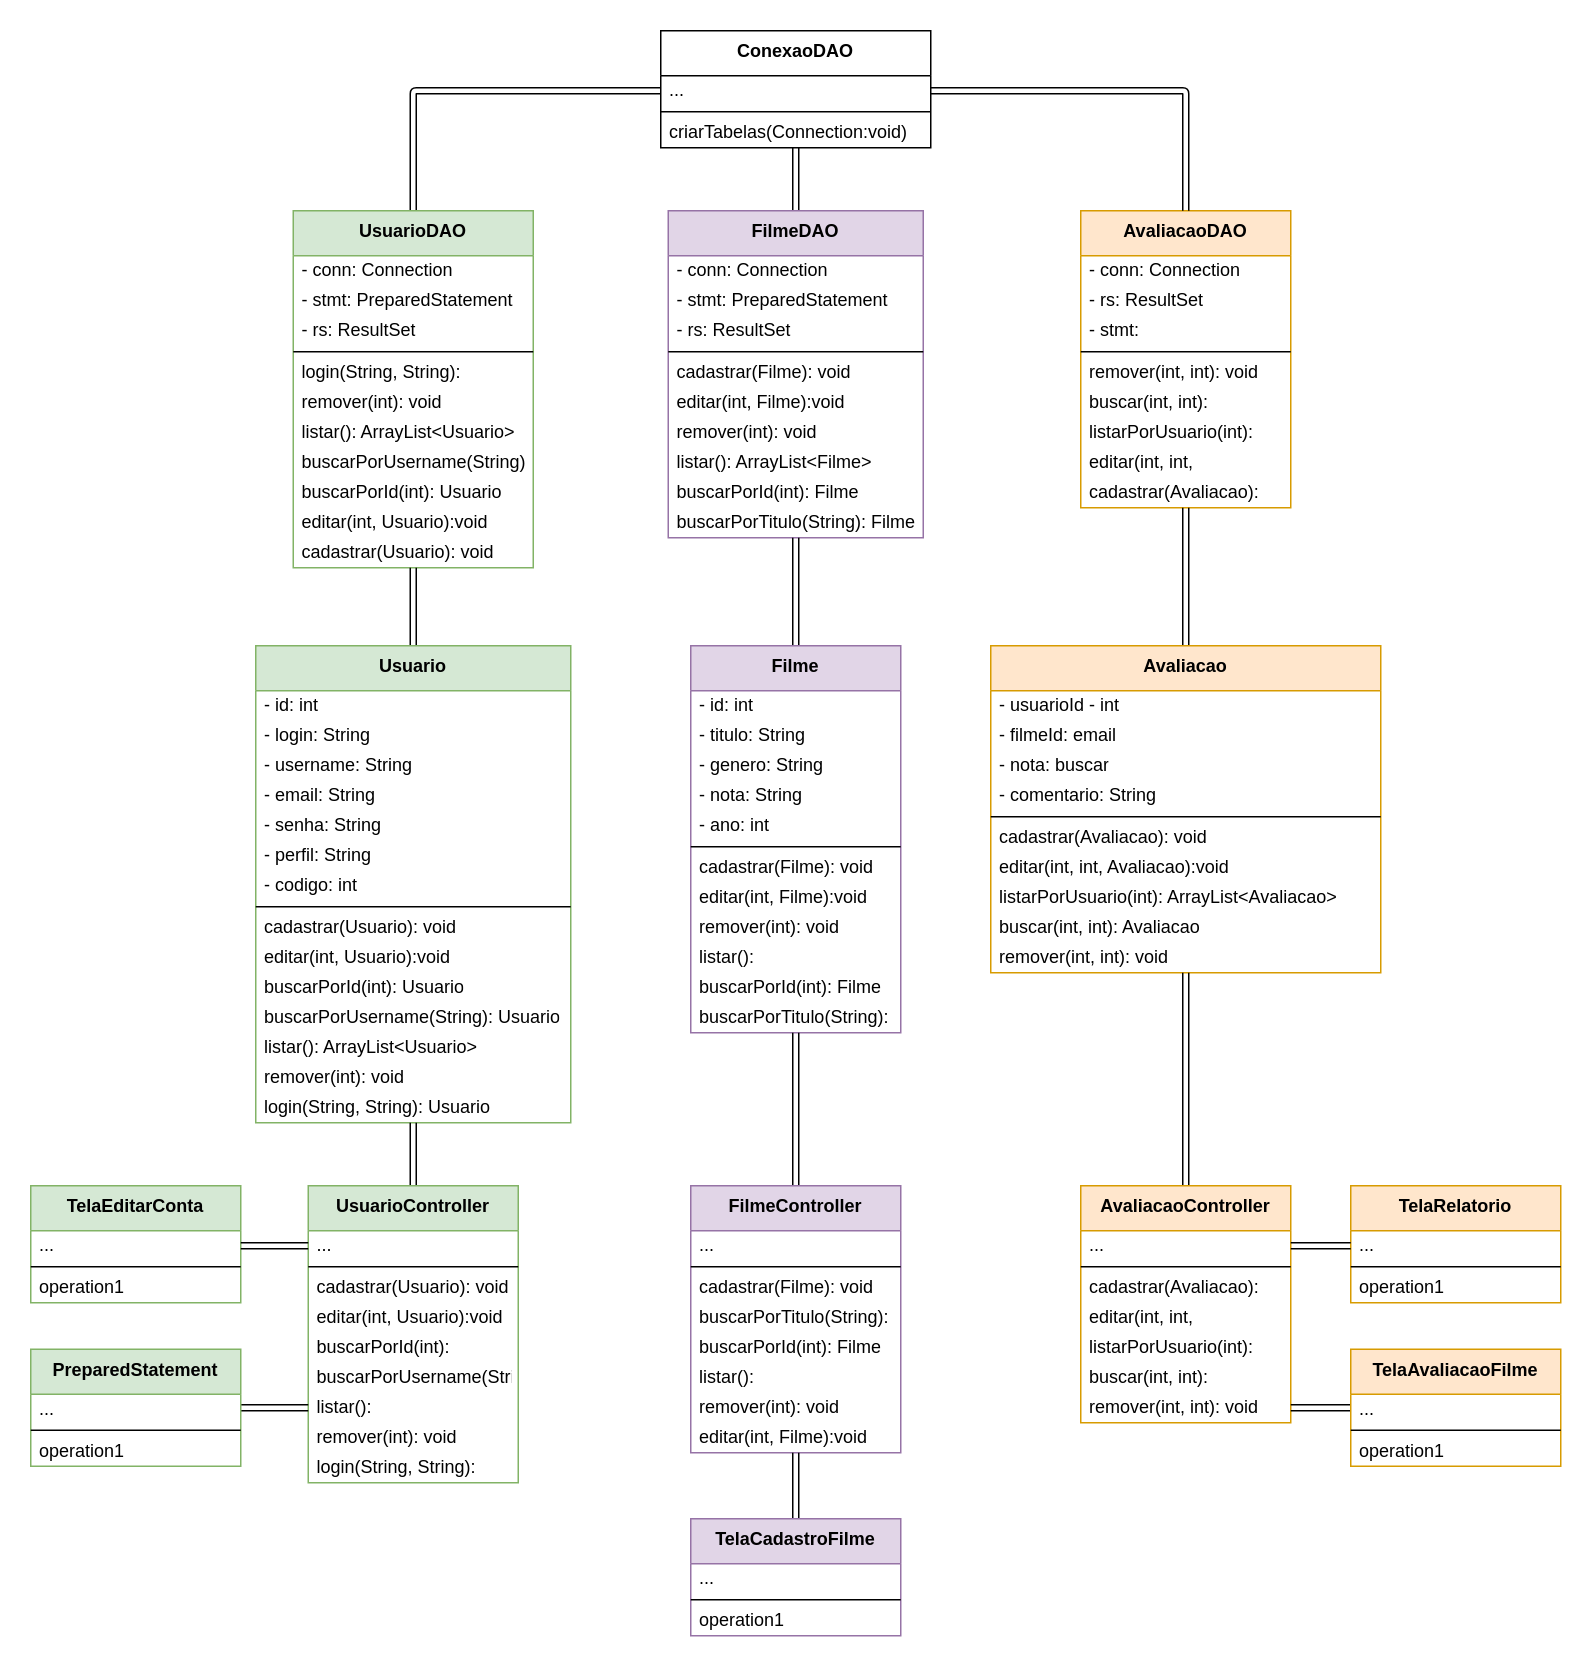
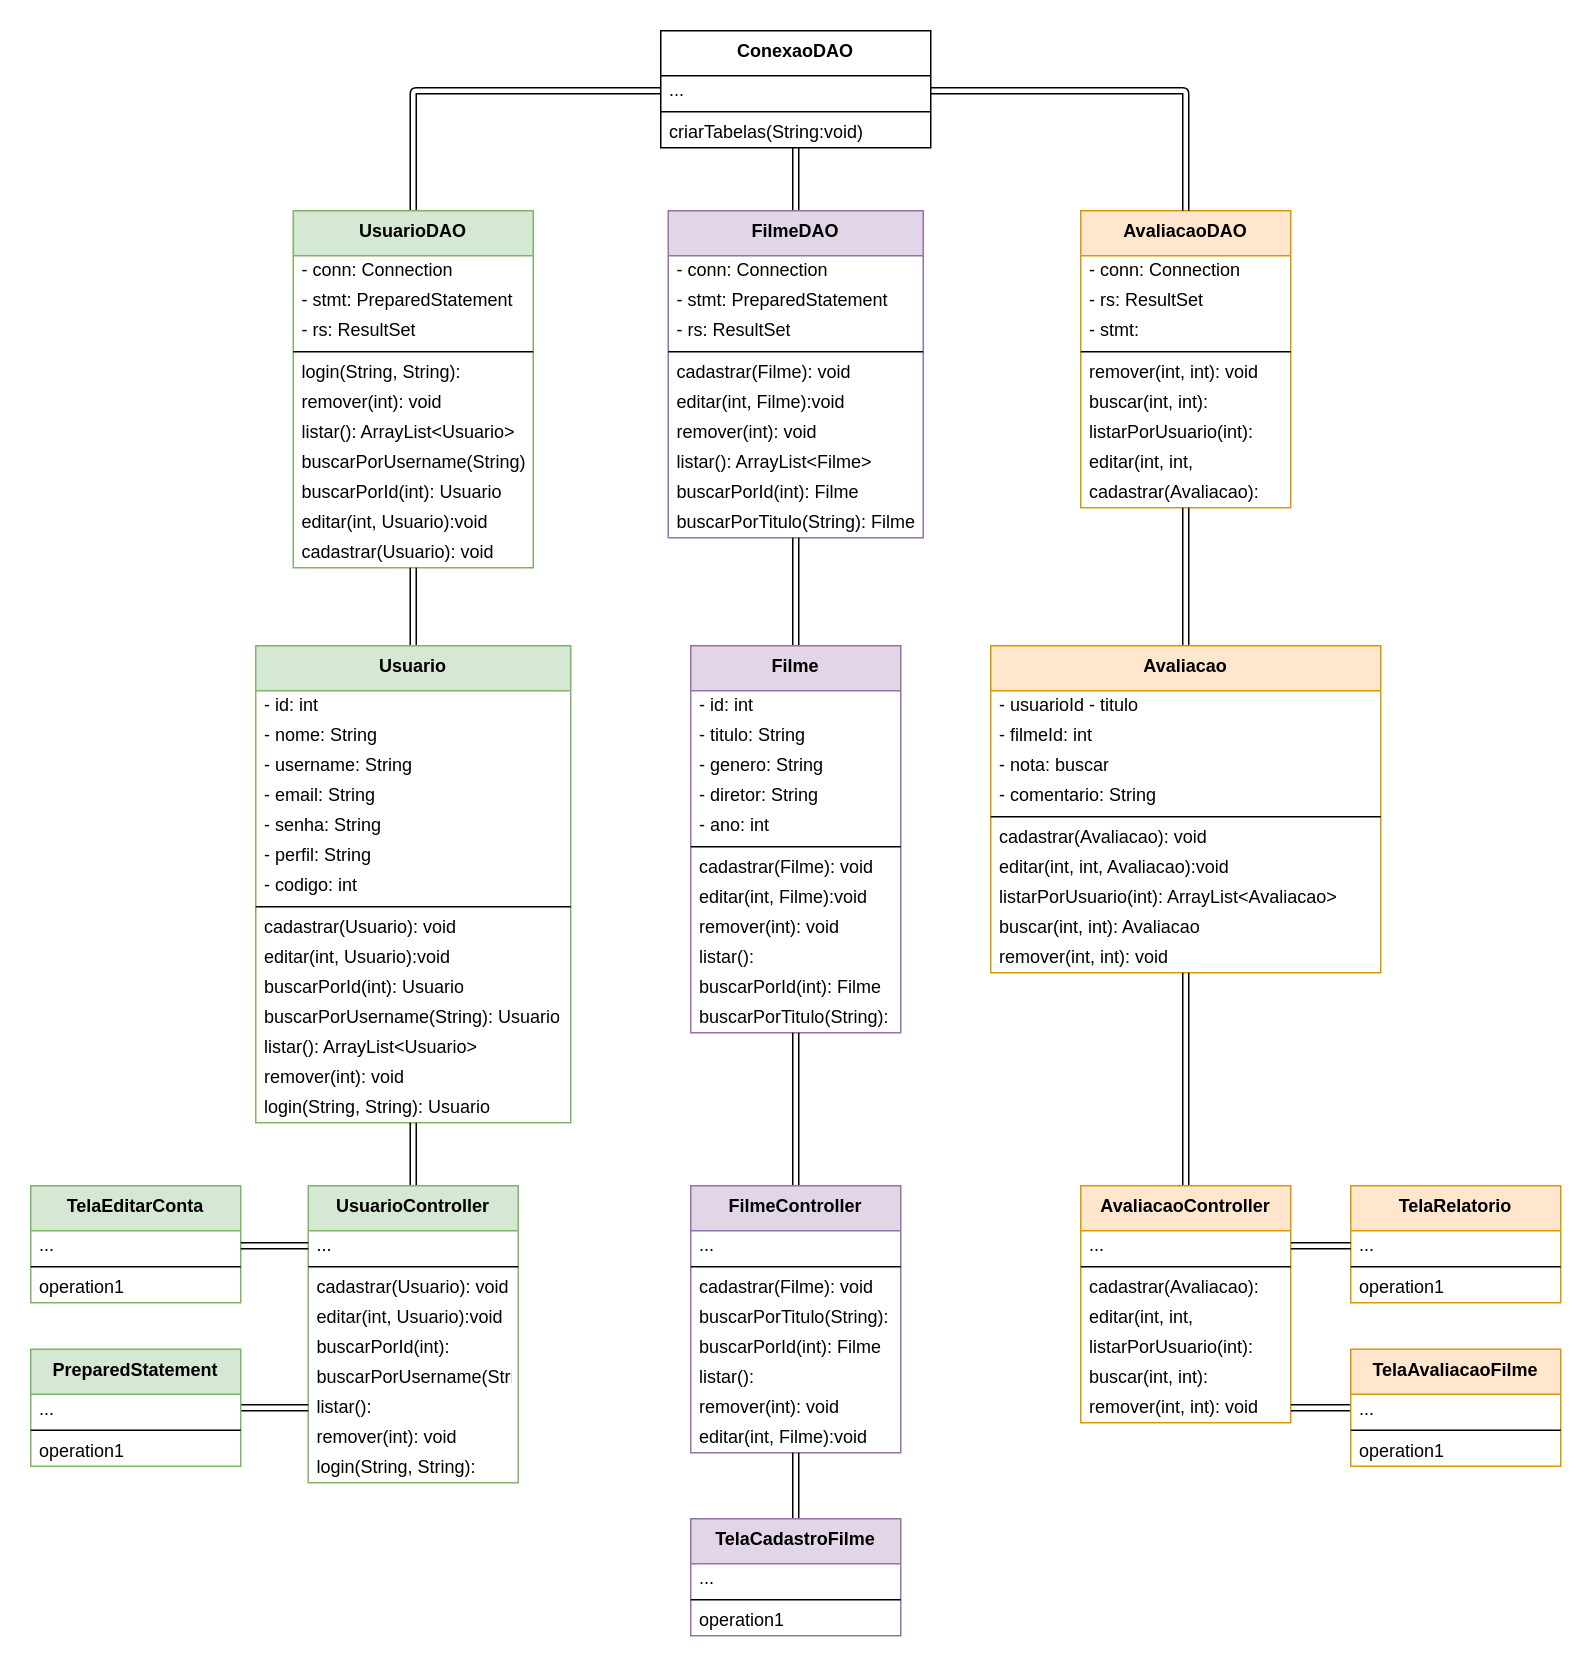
(797, 133) -> (784, 133)
(1074, 706) -> (1087, 706)
(326, 736) -> (326, 736)
(1064, 736) -> (1056, 736)
(761, 796) -> (774, 796)
